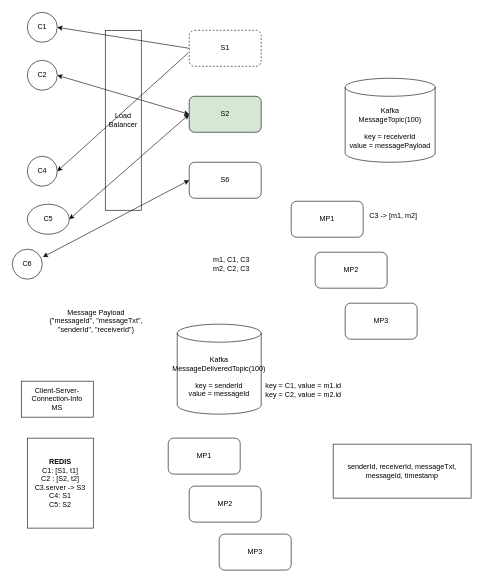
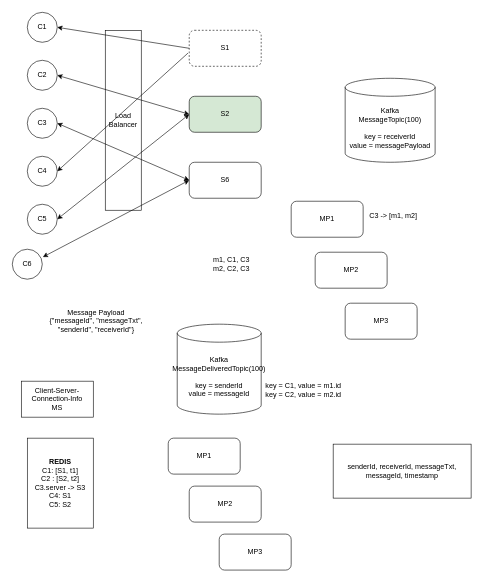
none -> (42, 123)
none -> (97, 140)
(48, 219) -> (42, 219)
